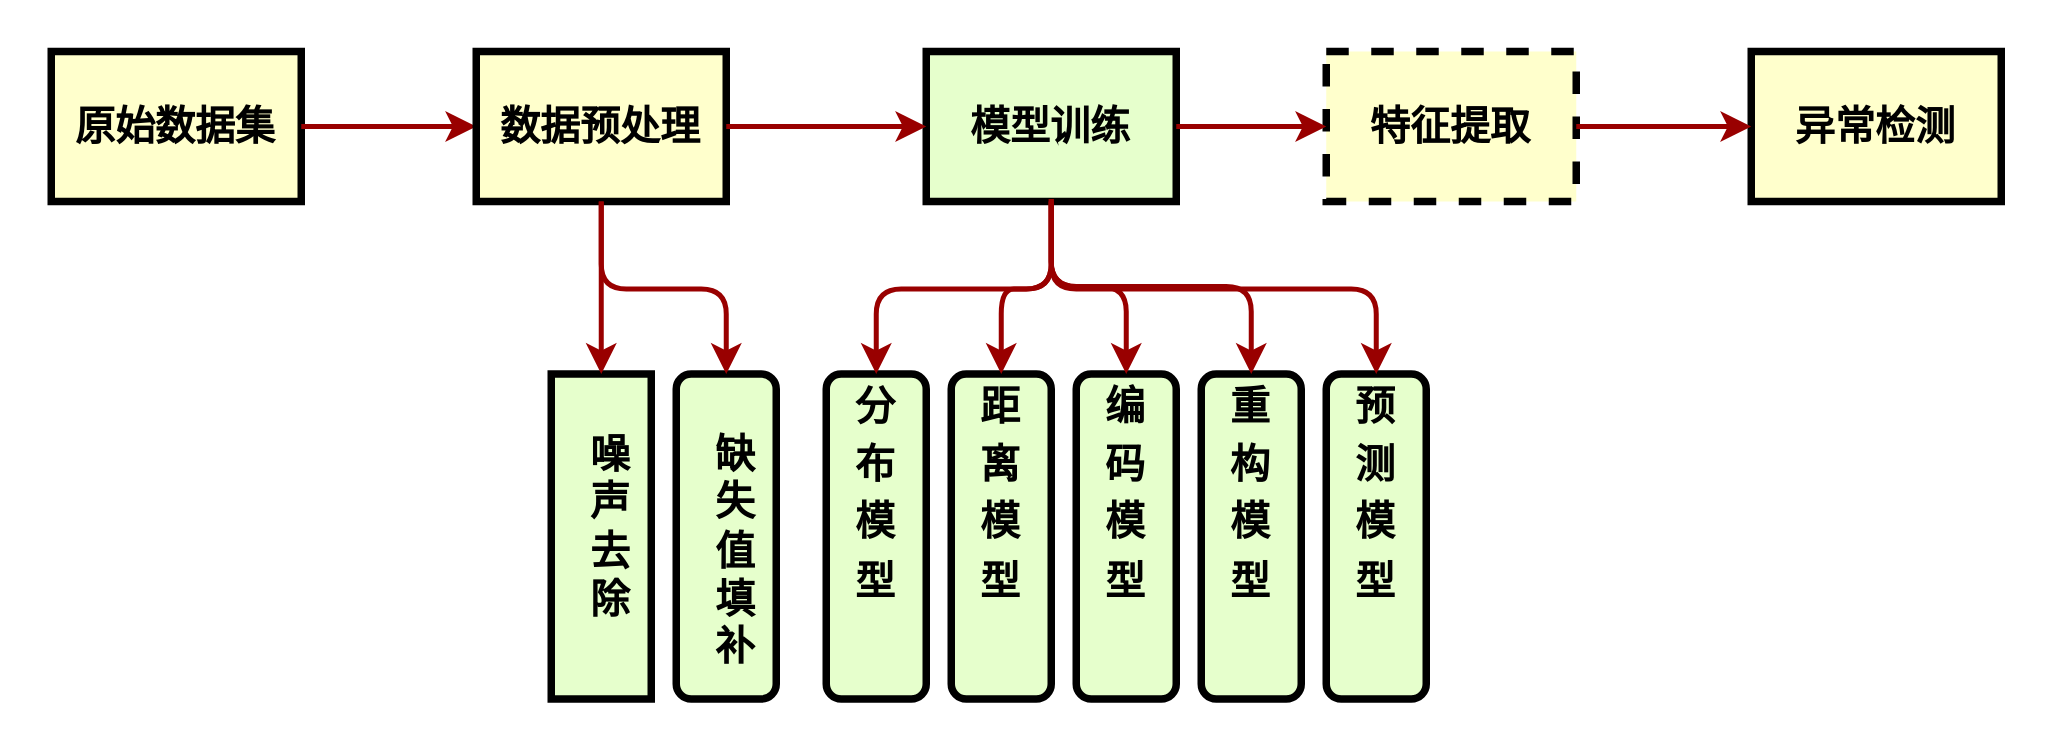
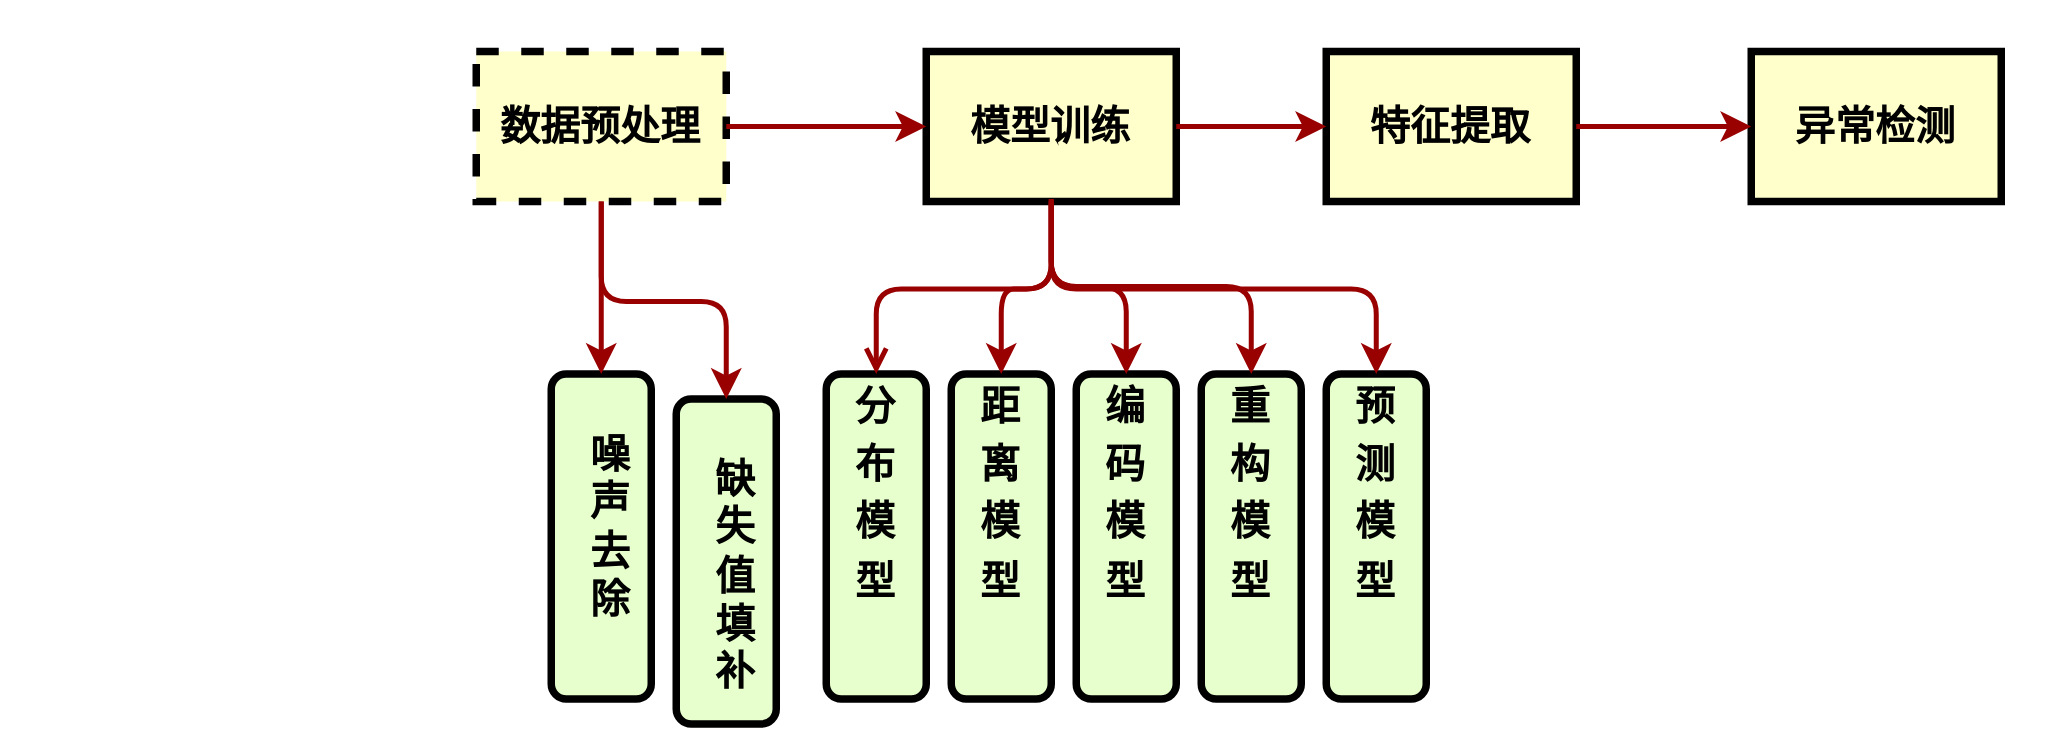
(176, 126) -> none
(378, 126) -> none
(601, 126) -> (601, 126)
(1051, 126) -> (1051, 126)
(1451, 126) -> (1451, 126)
(876, 350) -> (876, 353)
(601, 536) -> (601, 536)
(726, 536) -> (726, 561)
